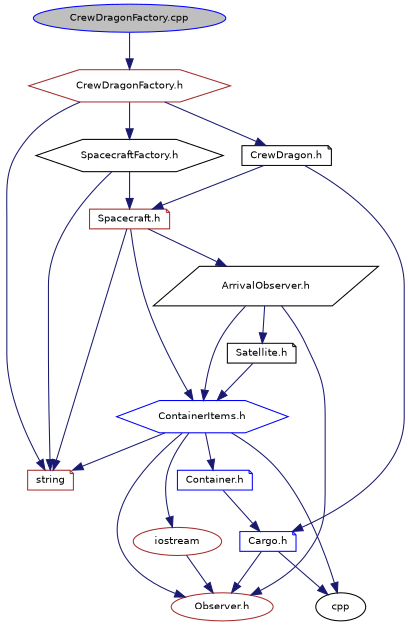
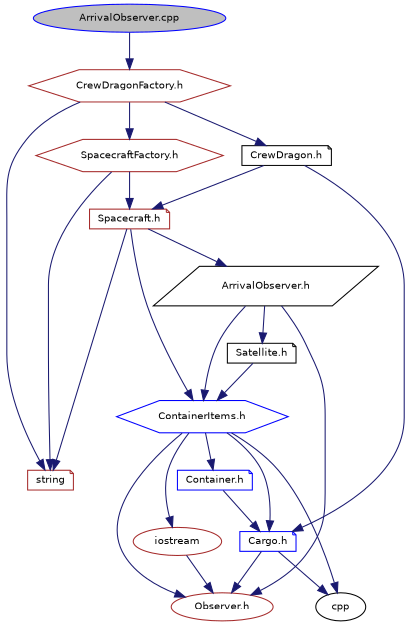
(130, 18) -> (130, 18)
(130, 156) -> (130, 156)
(124, 450) -> (262, 470)
